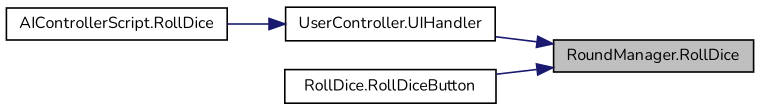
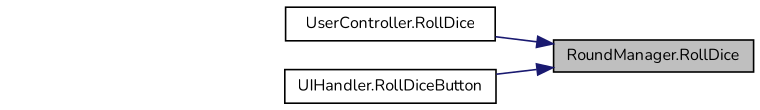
(117, 24) -> none
(390, 24) -> (390, 24)
(390, 86) -> (390, 86)
